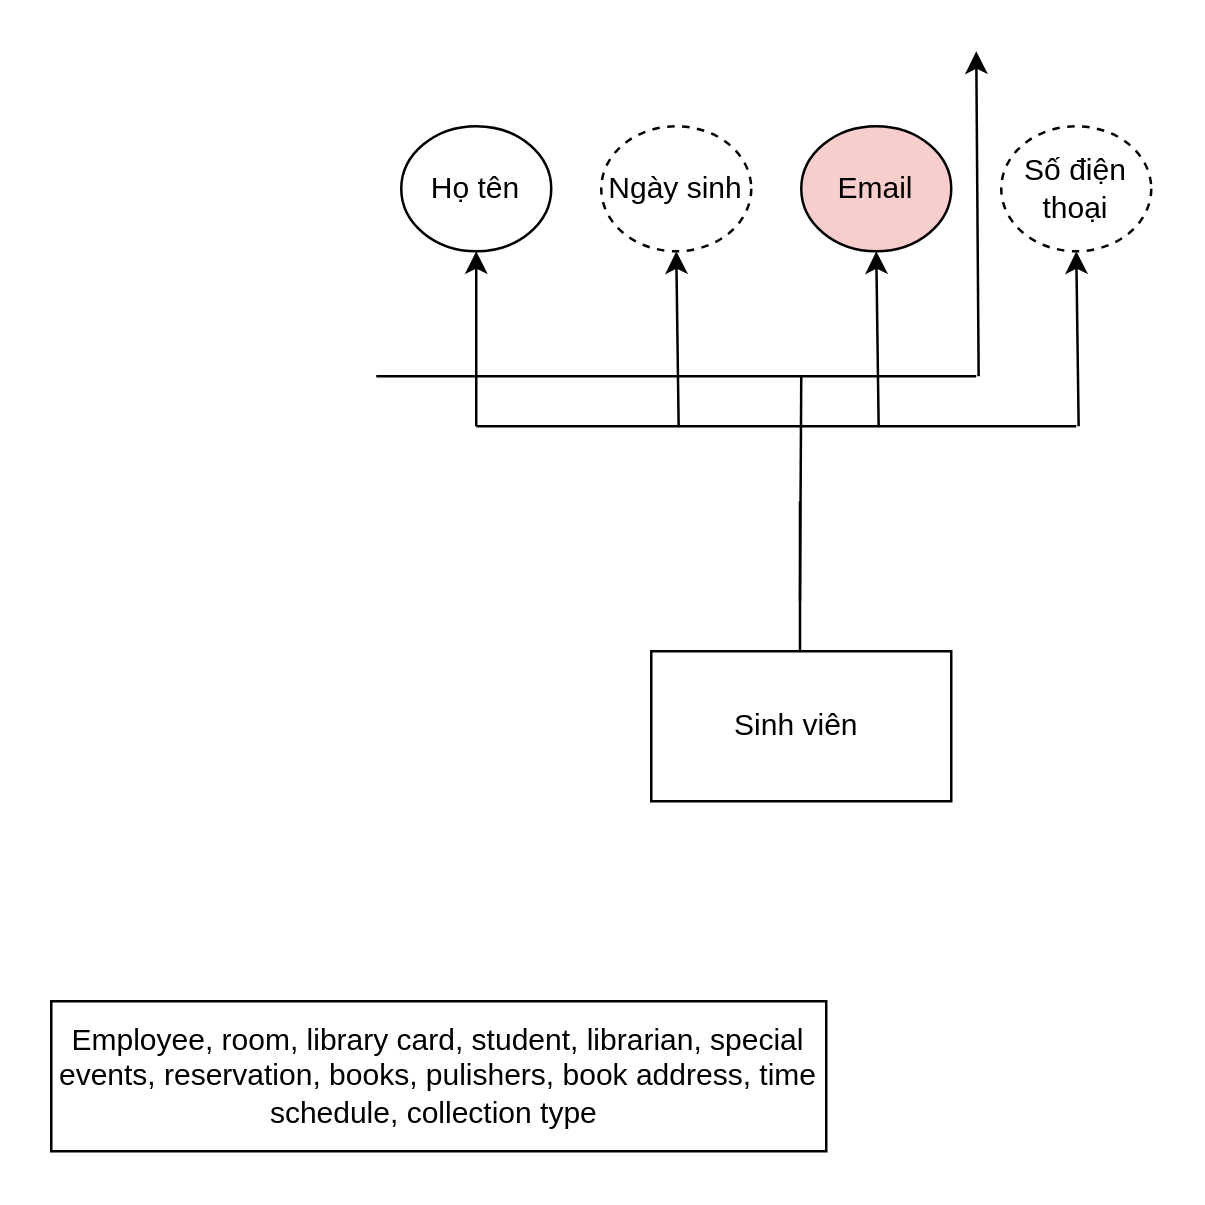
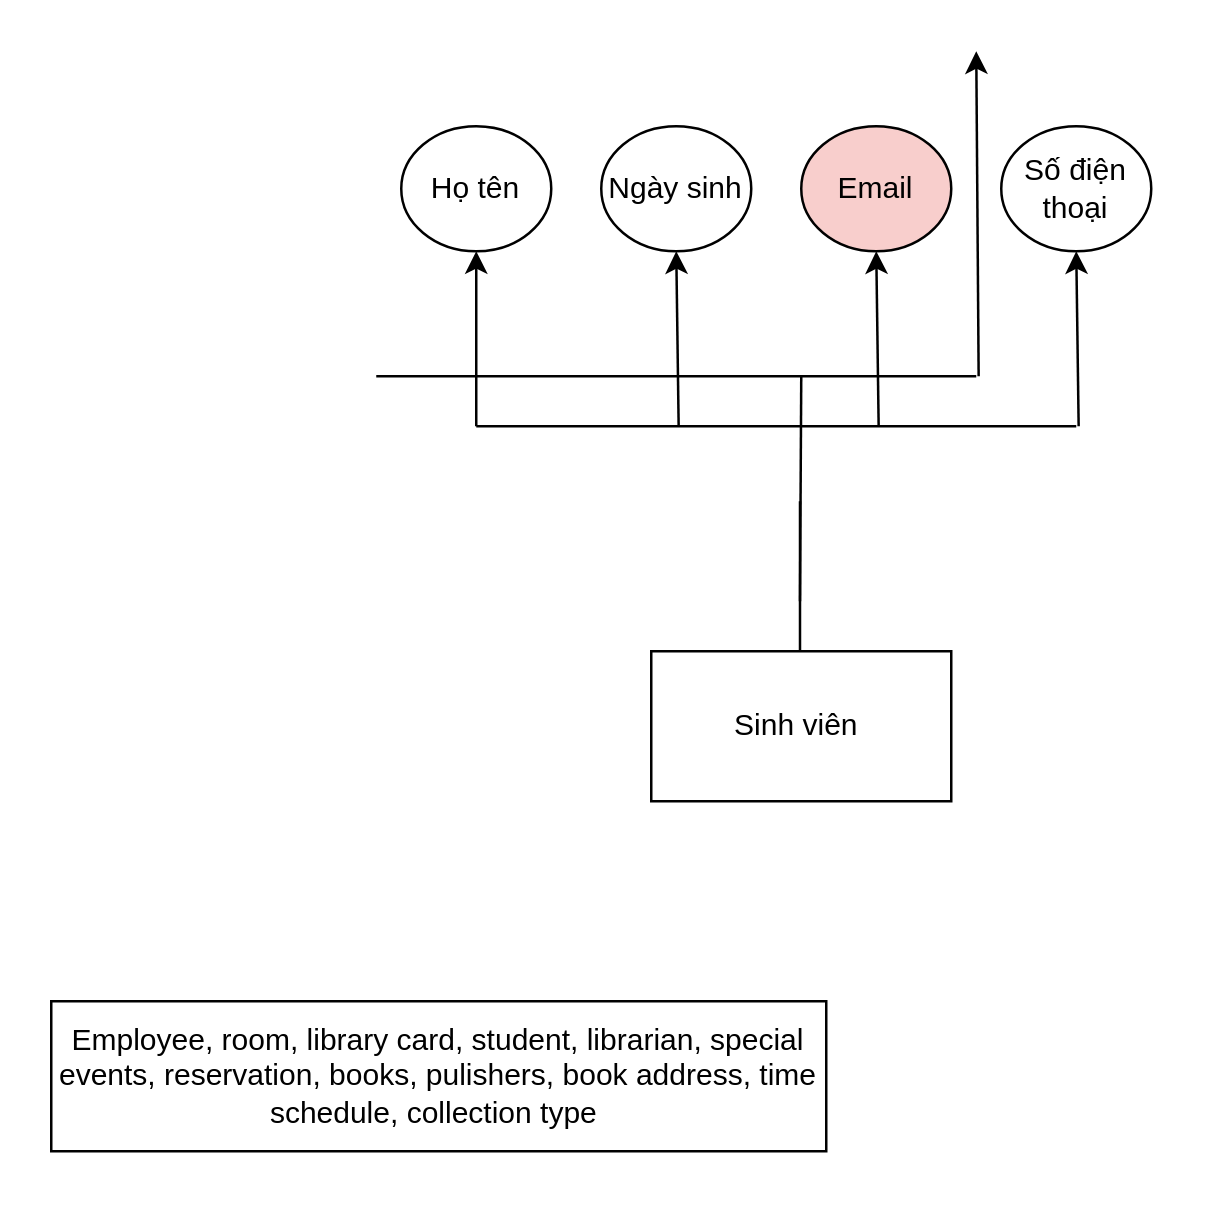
(676, 189) -> (676, 189)
(1076, 189) -> (1076, 189)
